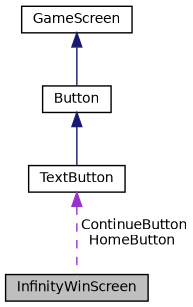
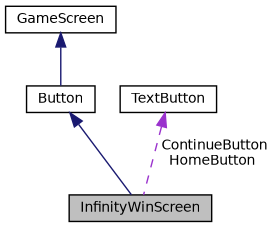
(77, 146) -> (105, 160)
